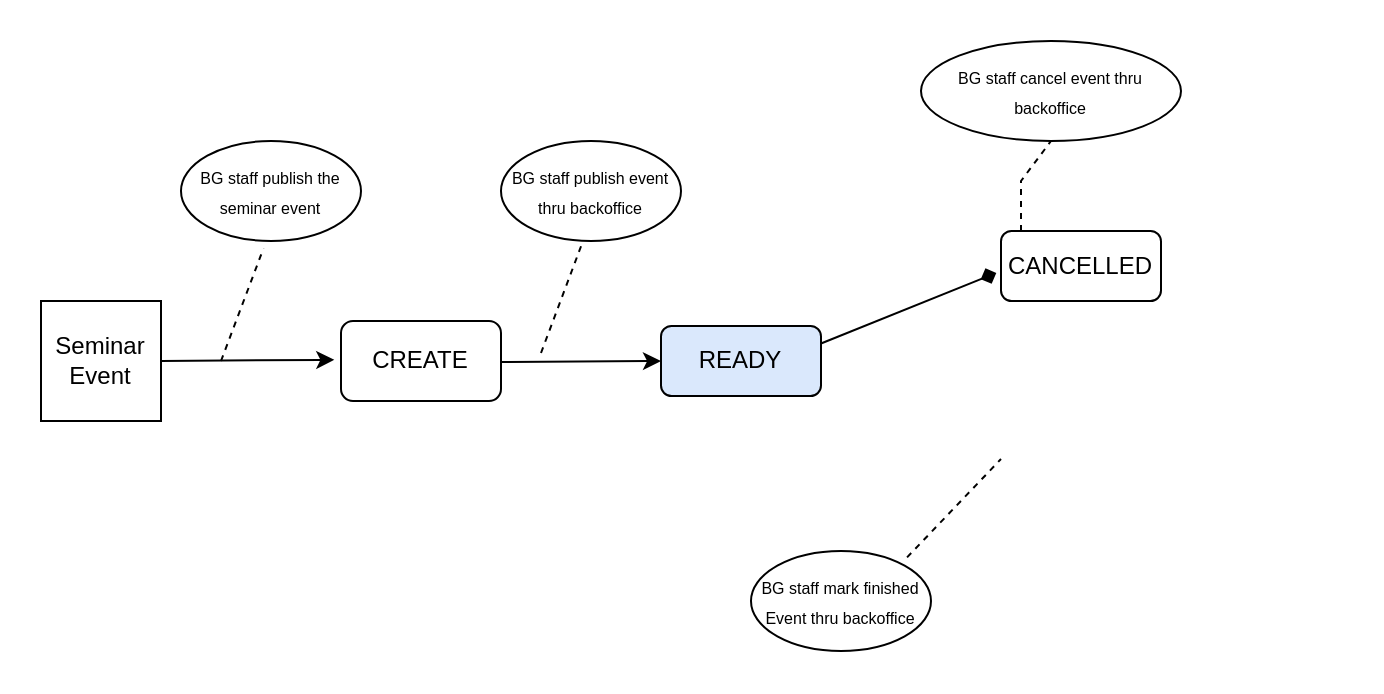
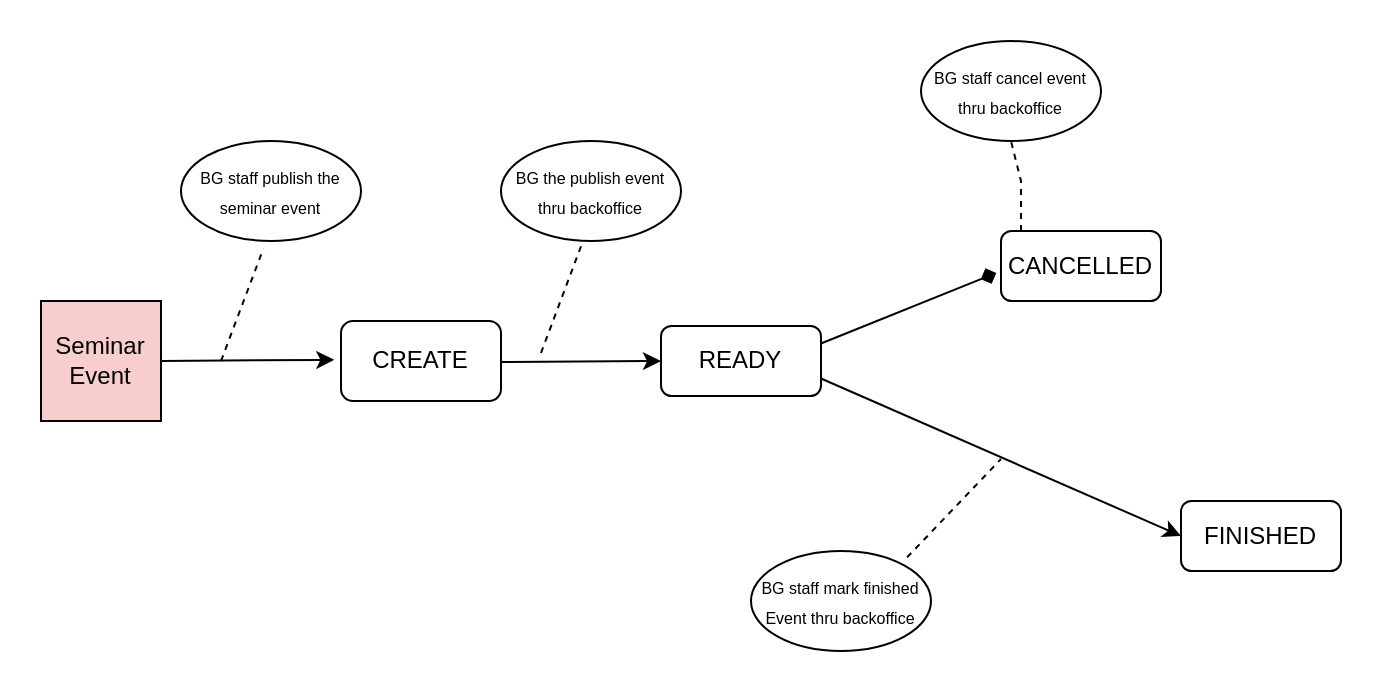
(1051, 91) -> (1011, 91)
(591, 191) -> (591, 191)
(101, 361) -> (101, 361)
(741, 361) -> (741, 361)
none -> (995, 455)
none -> (1261, 536)
